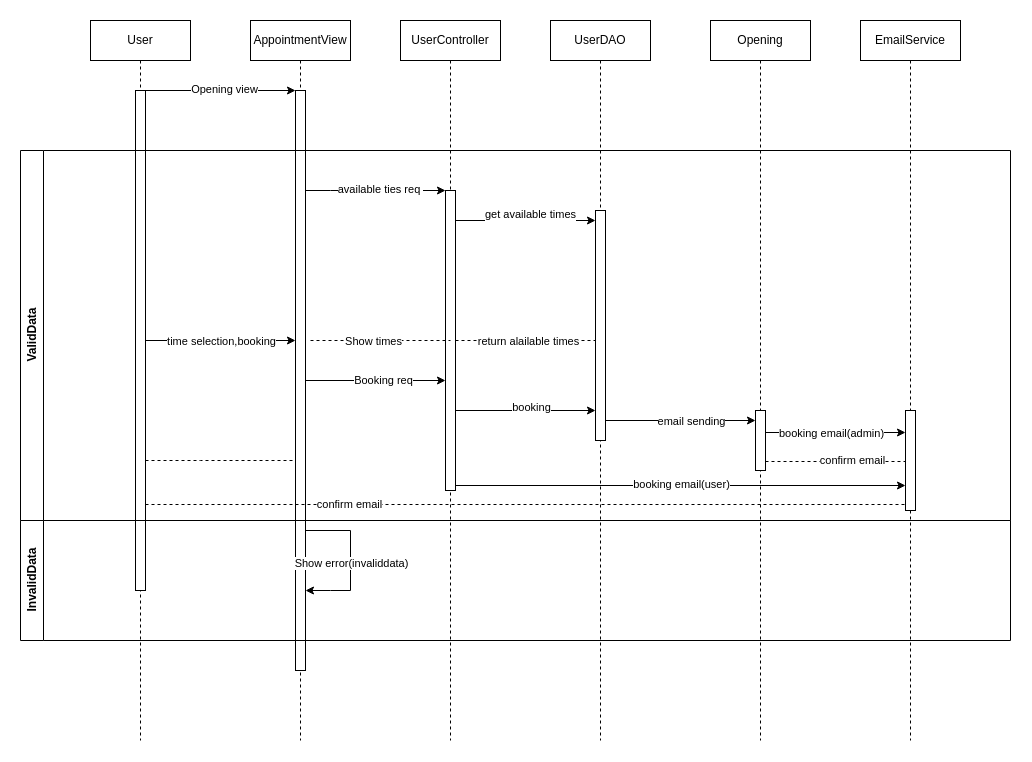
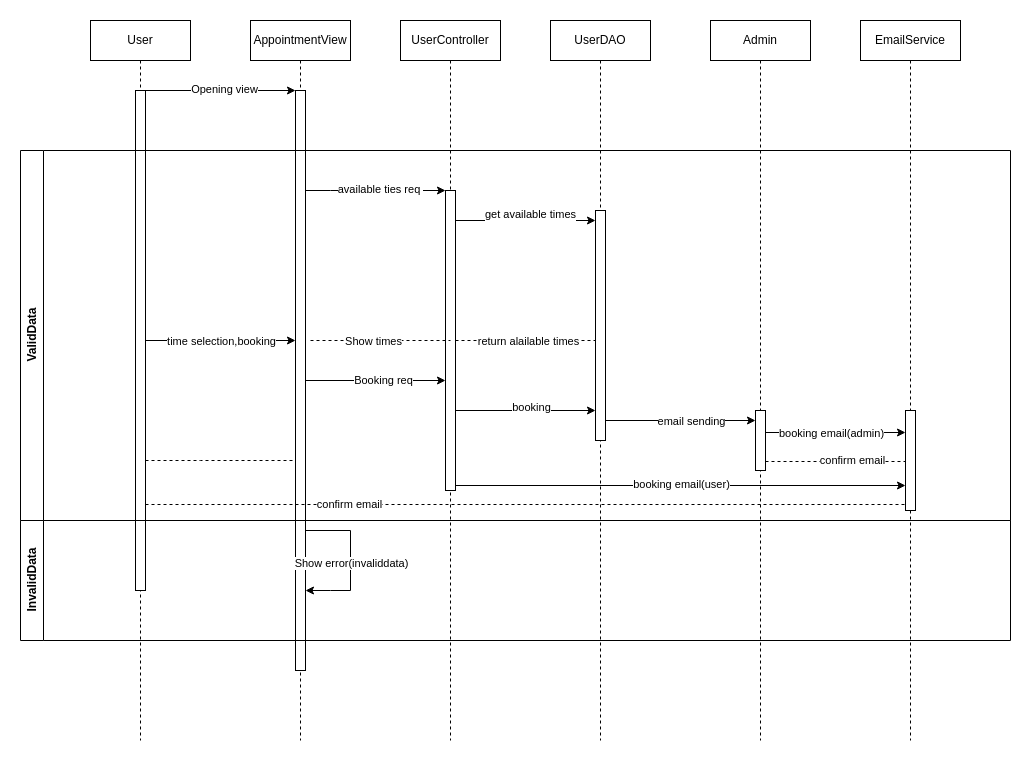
(761, 41) -> (761, 41)
